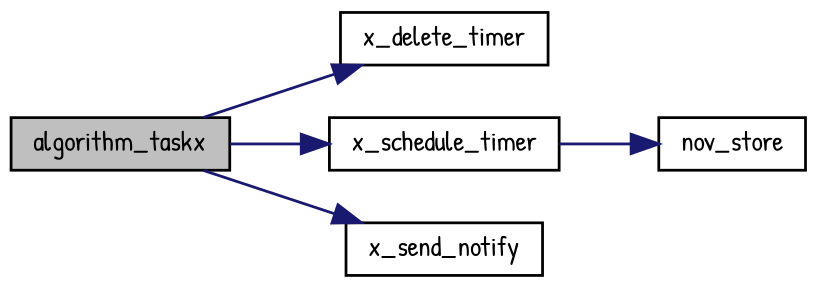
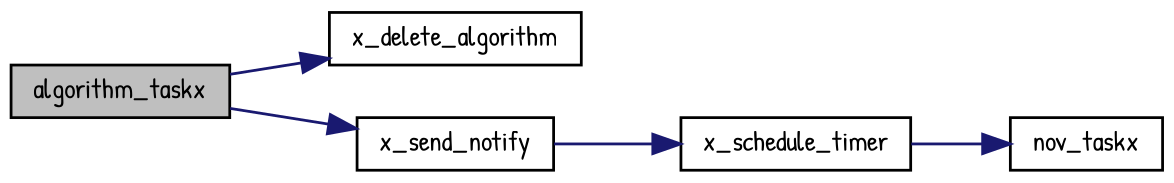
(444, 39) -> (455, 39)
(265, 144) -> (603, 144)
(732, 144) -> (1086, 144)
